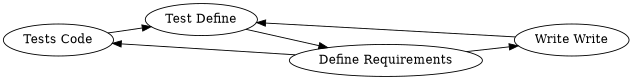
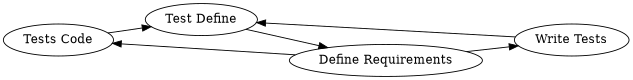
(572, 40) -> (572, 40)
